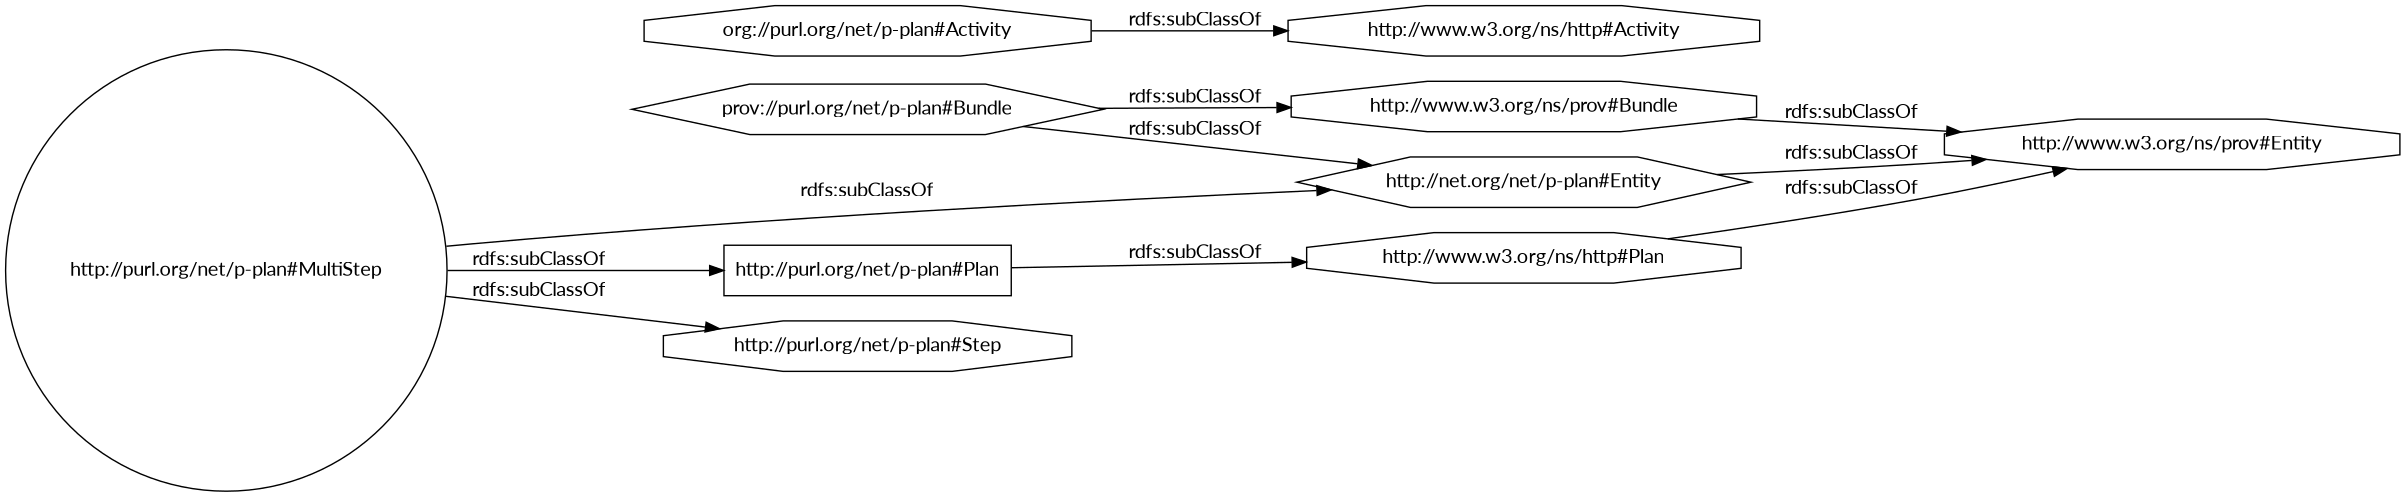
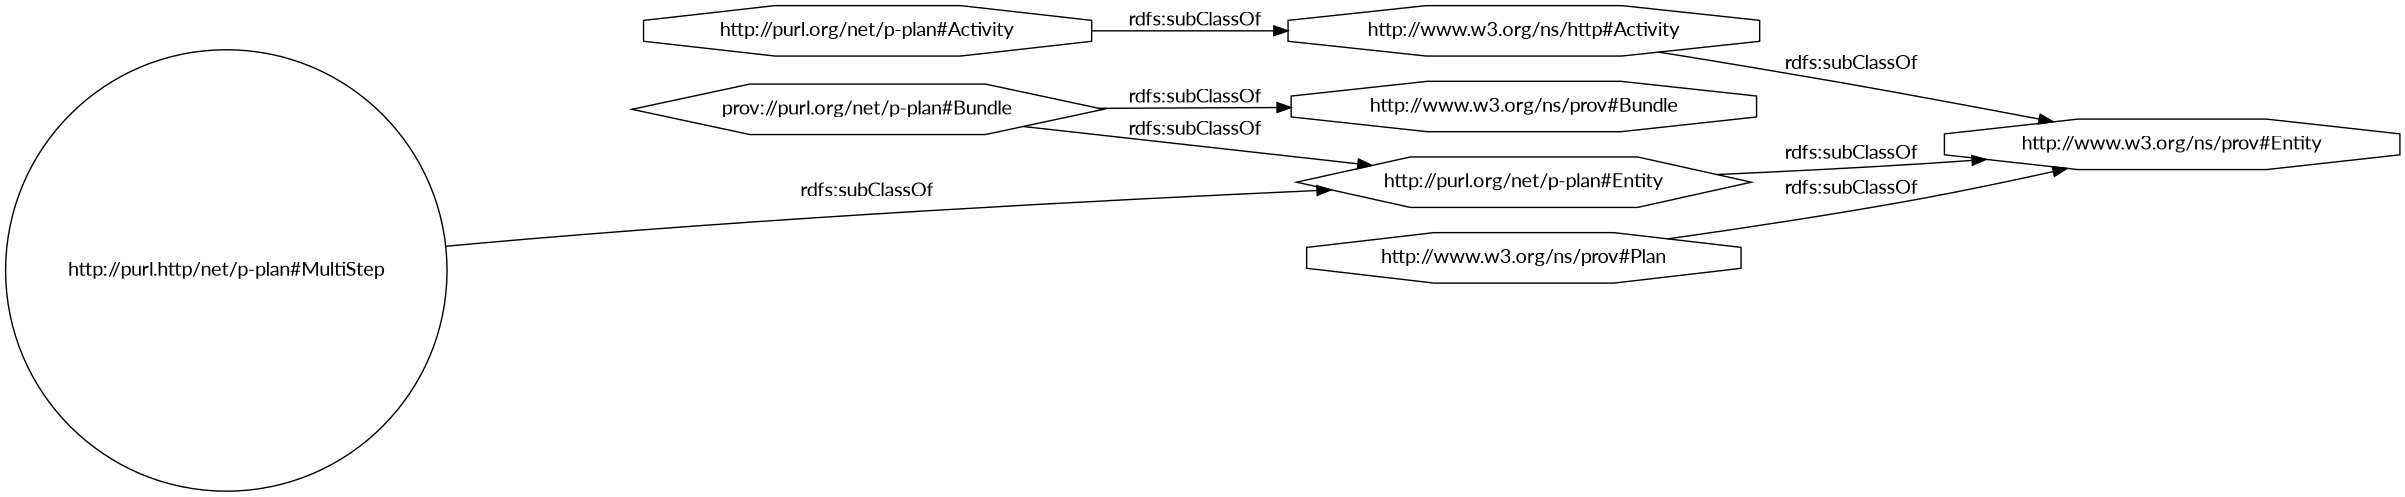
(868, 31) -> (868, 31)
(1842, 125) -> (1849, 84)
(1524, 182) -> (1524, 182)
(1524, 258) -> (1524, 258)
(226, 270) -> (226, 270)
(868, 270) -> none
(868, 346) -> none
